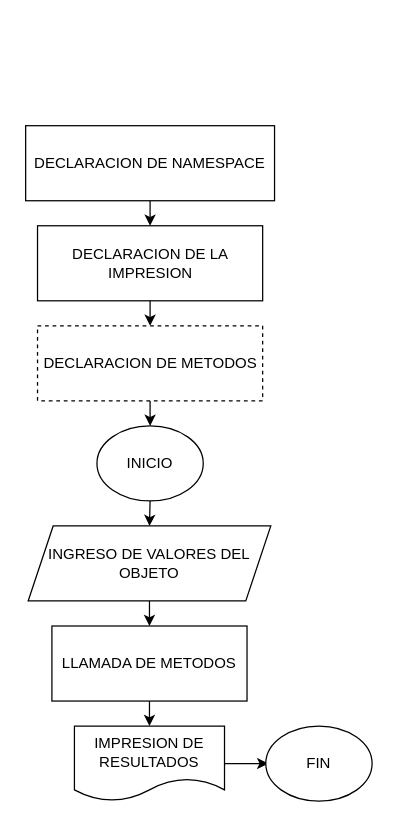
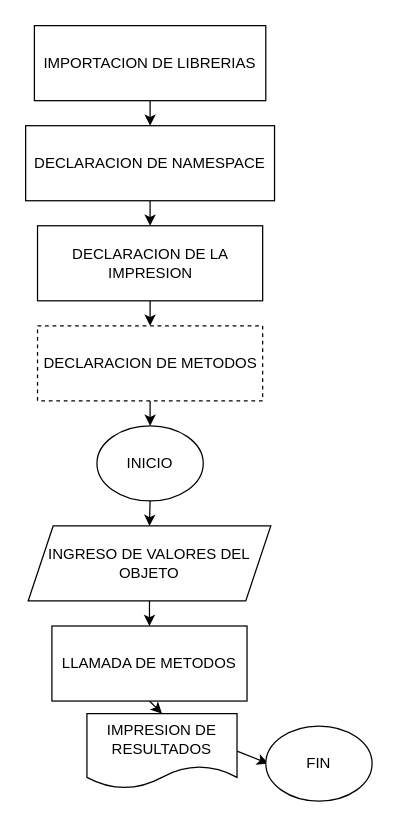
none -> (150, 63)
none -> (150, 109)
(149, 763) -> (162, 751)
